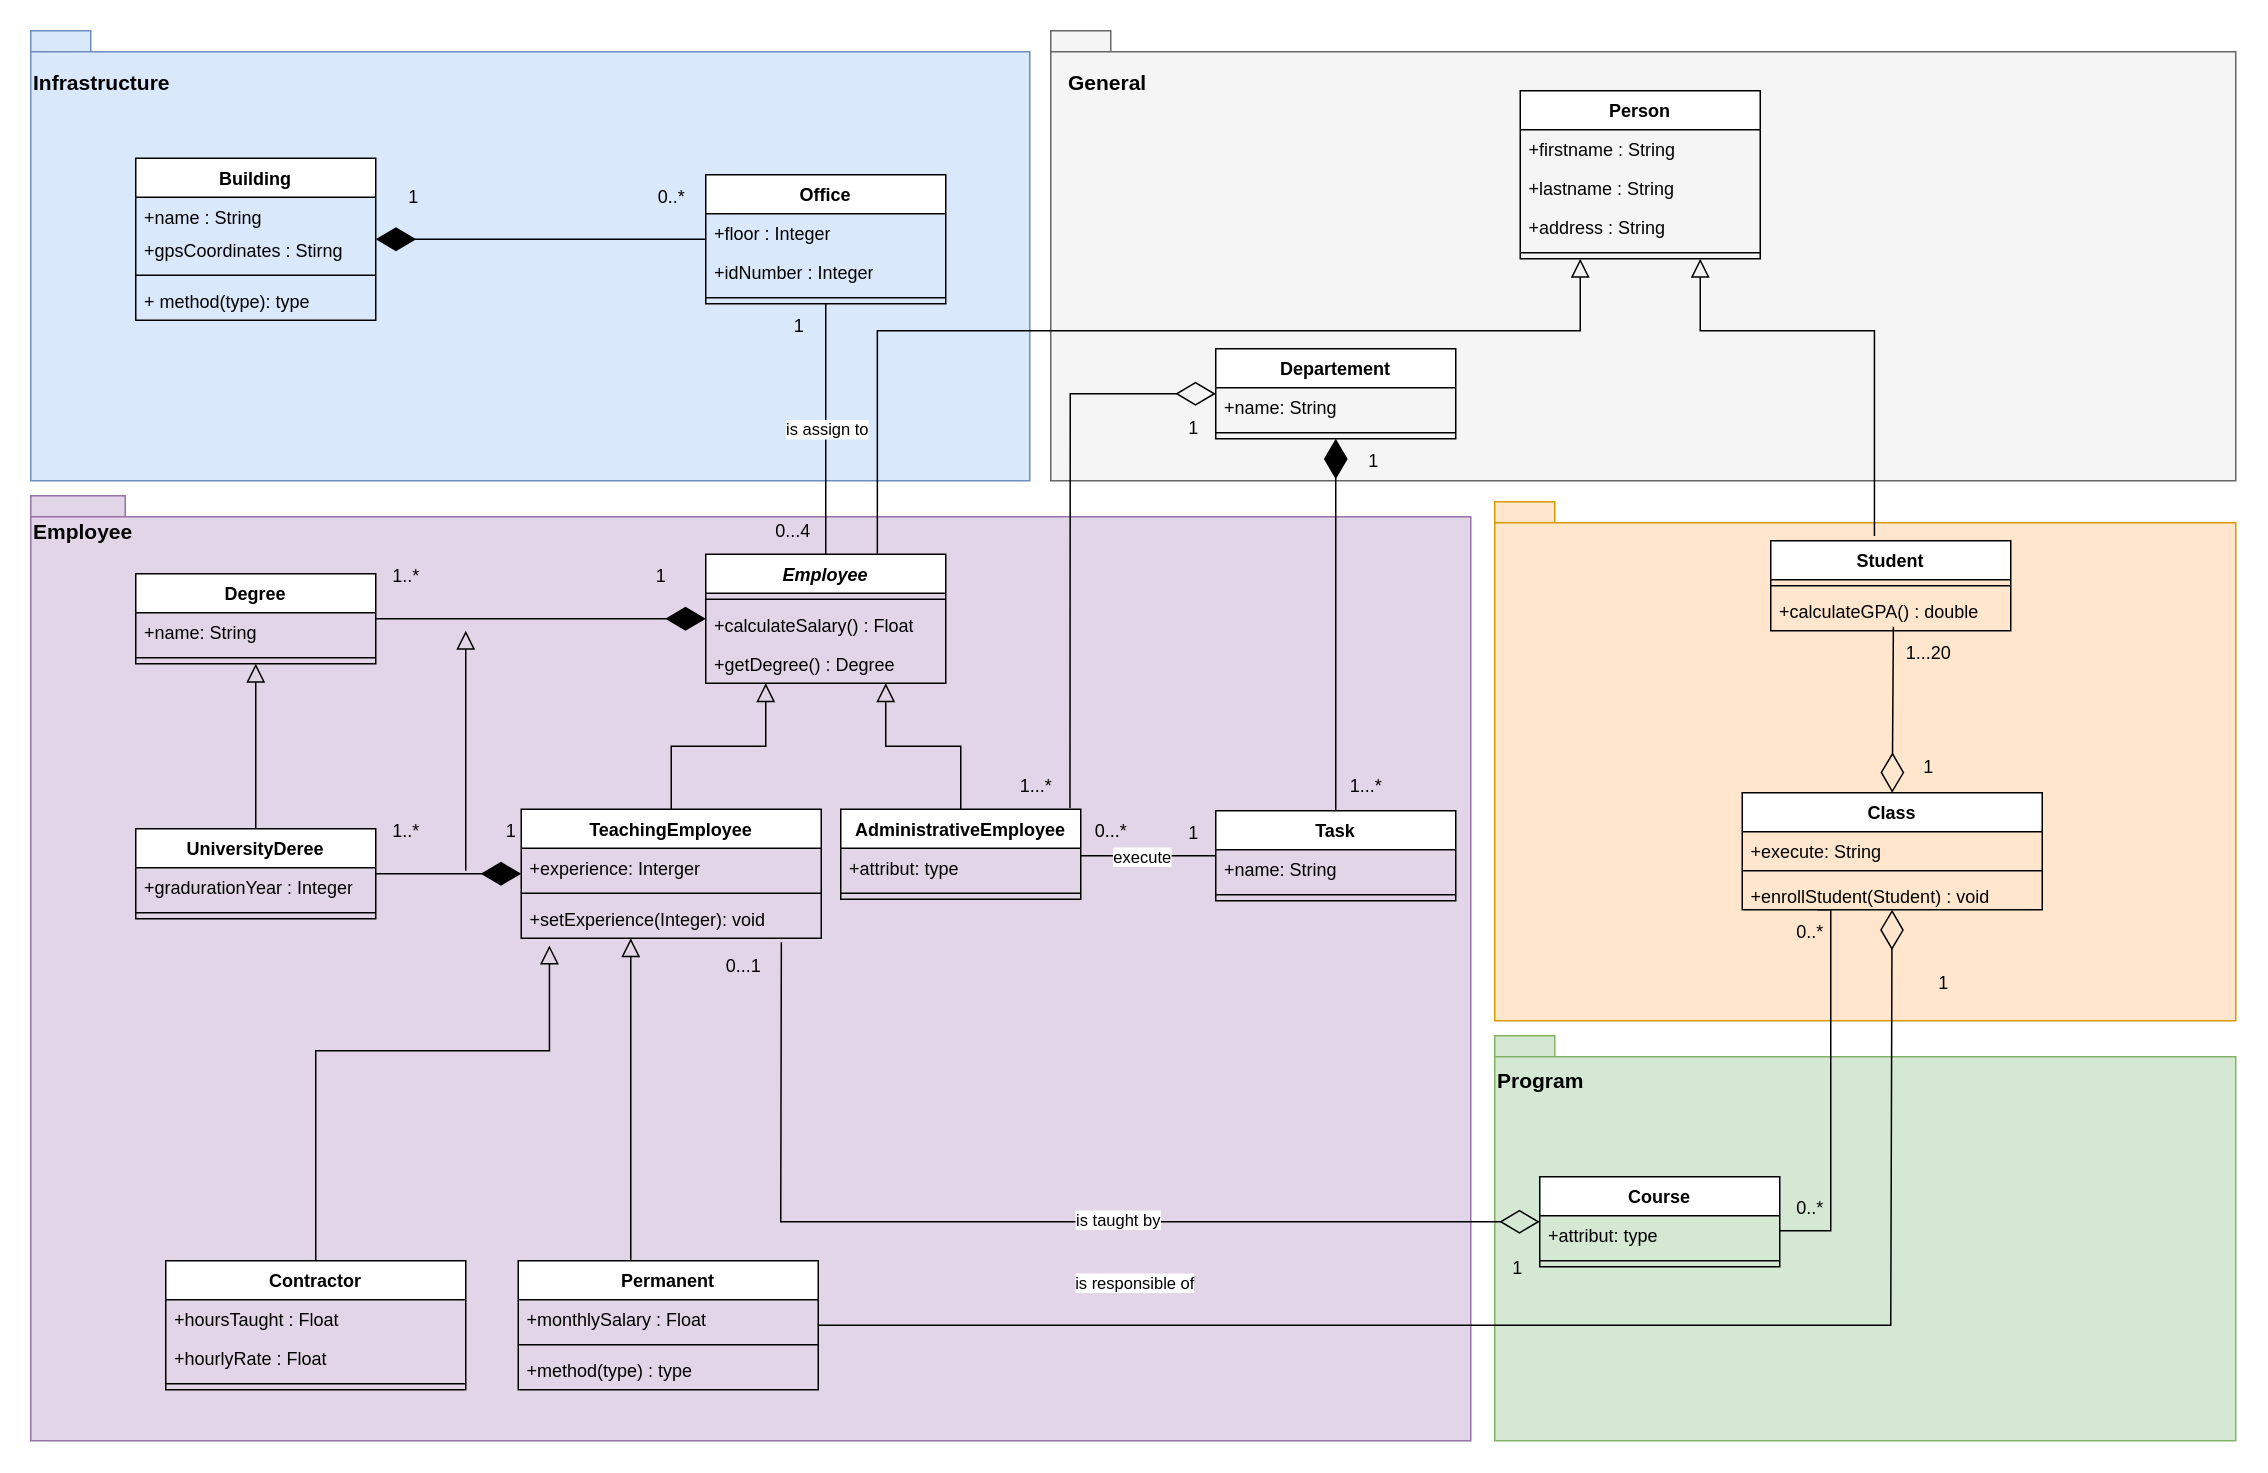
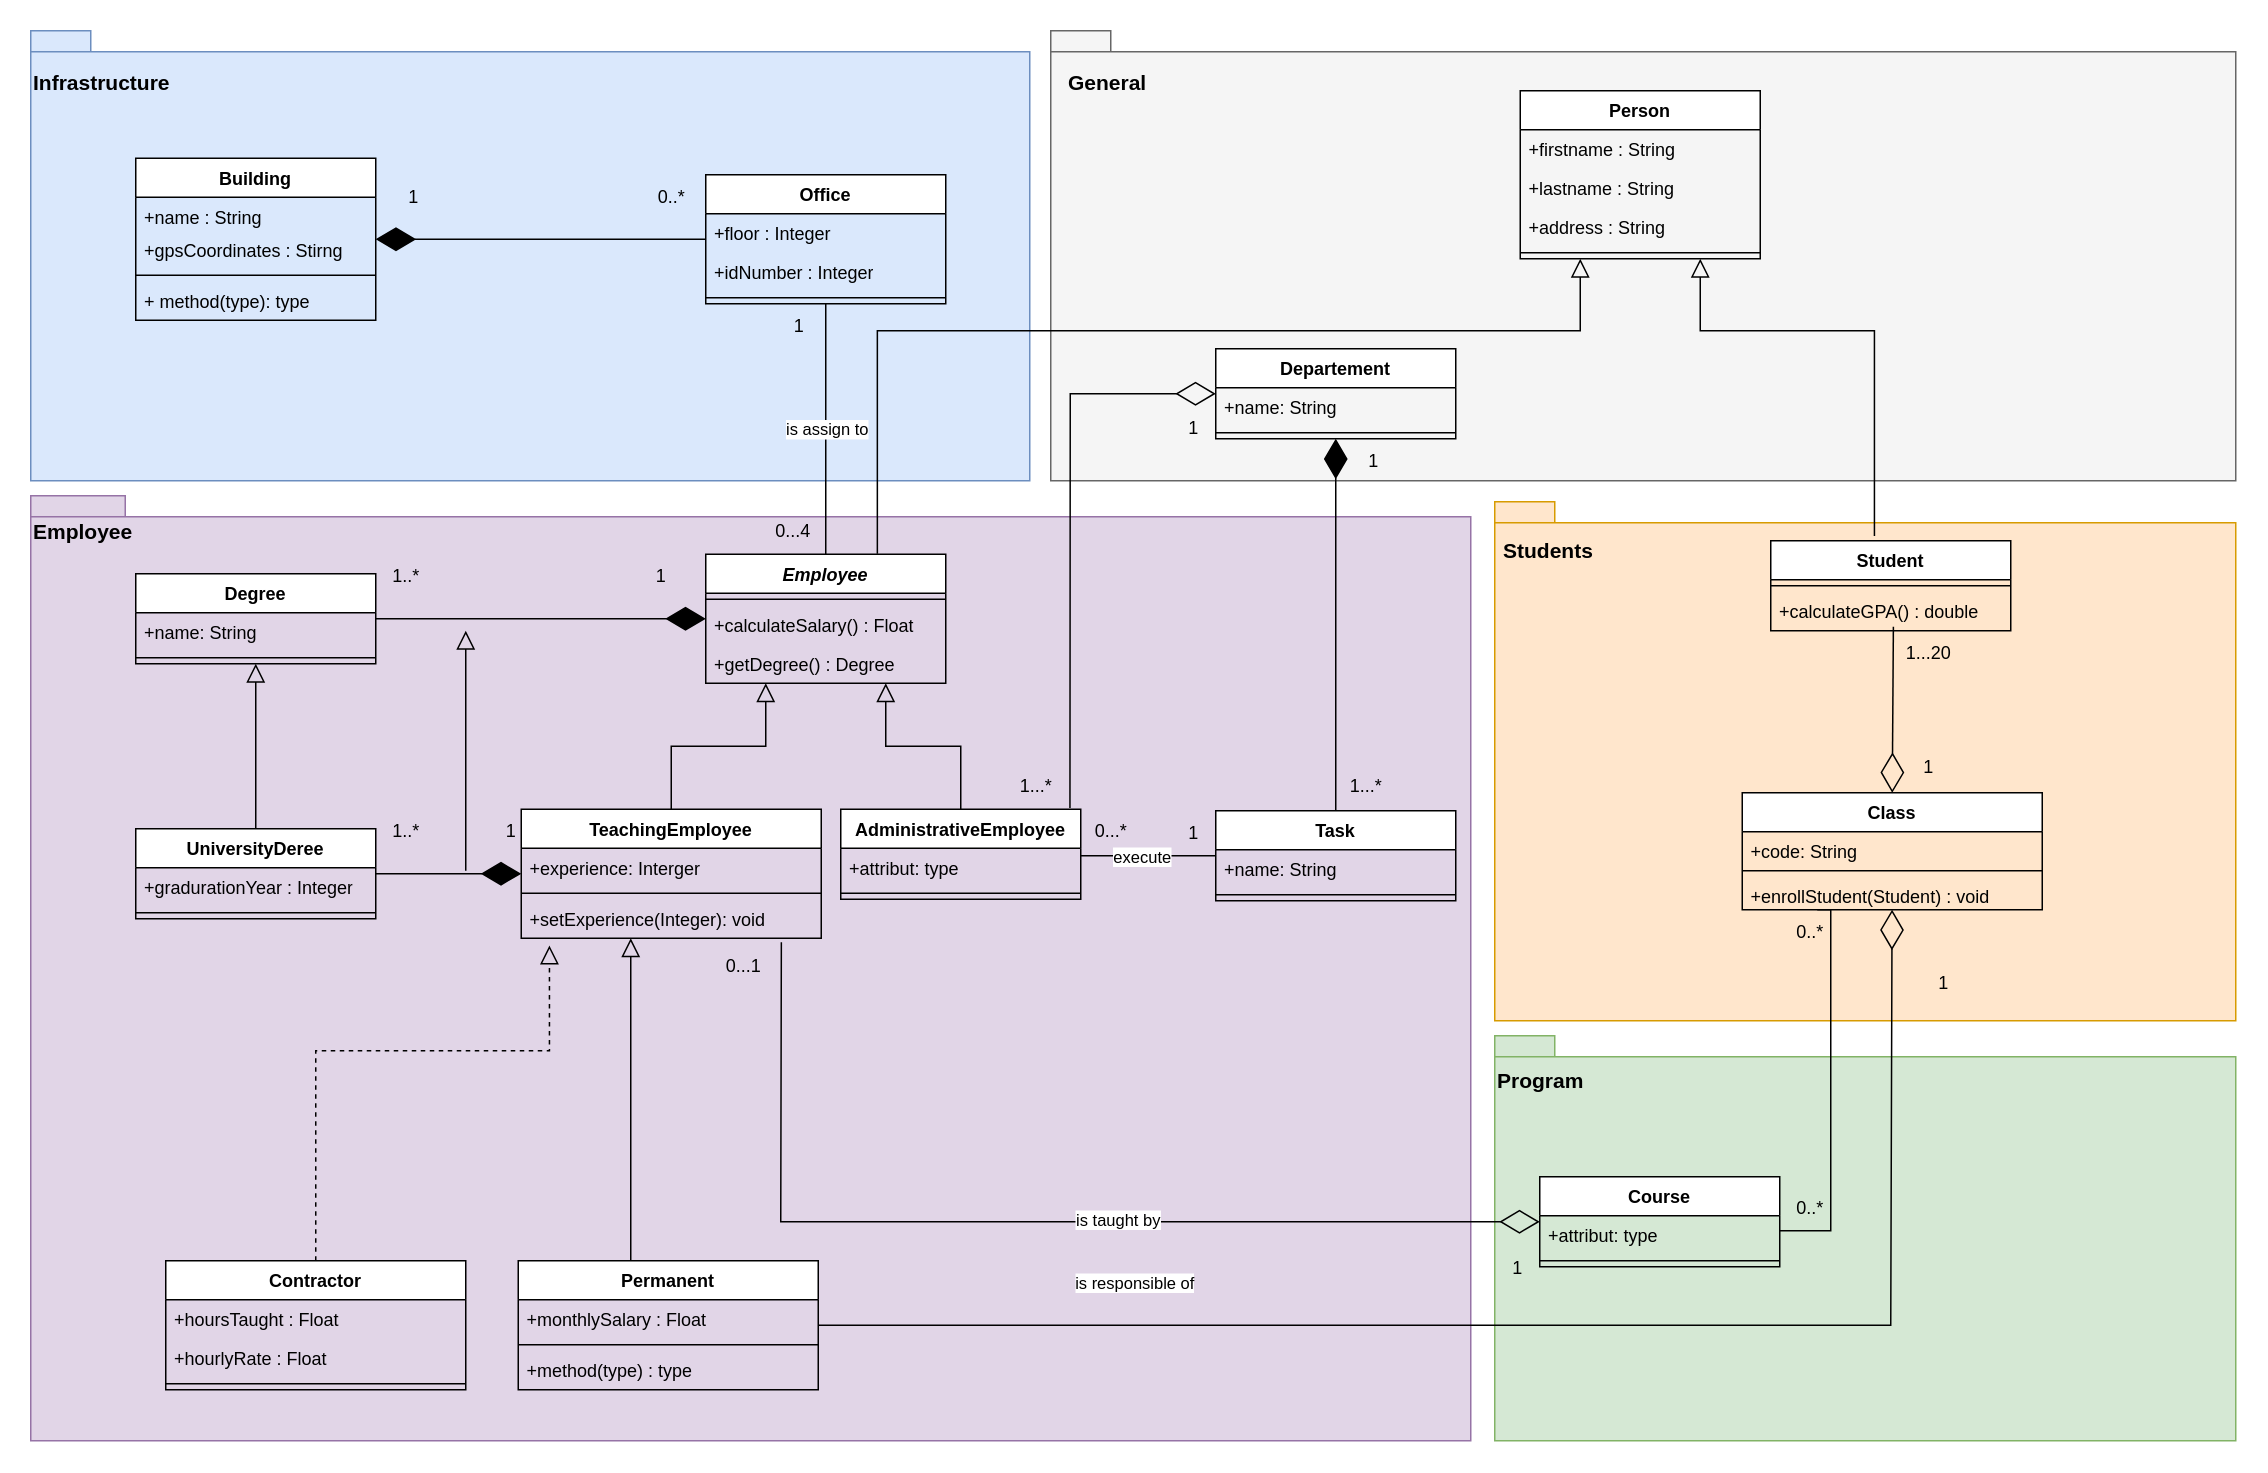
none -> (1546, 551)
(1825, 853) -> (1810, 853)
(373, 1051) -> (373, 1051)
